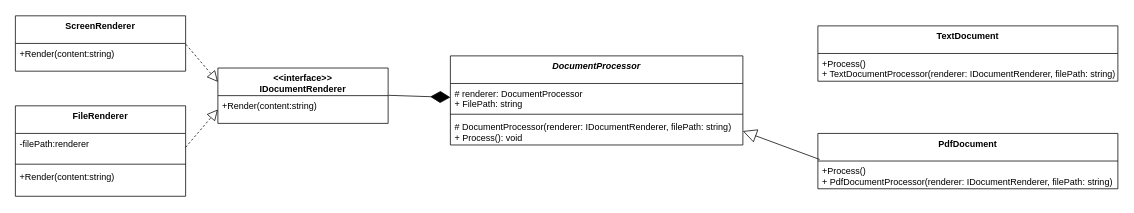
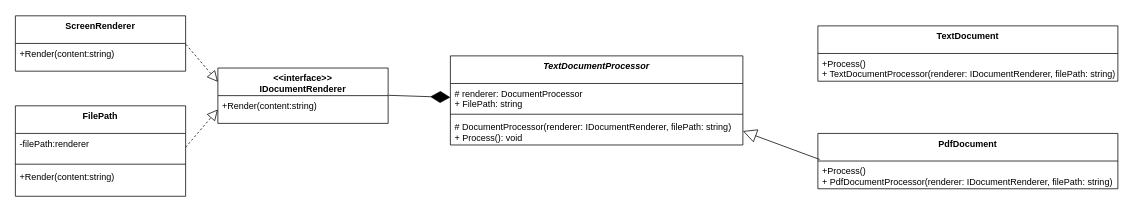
(596, 66) -> (596, 66)
(100, 116) -> (100, 116)
